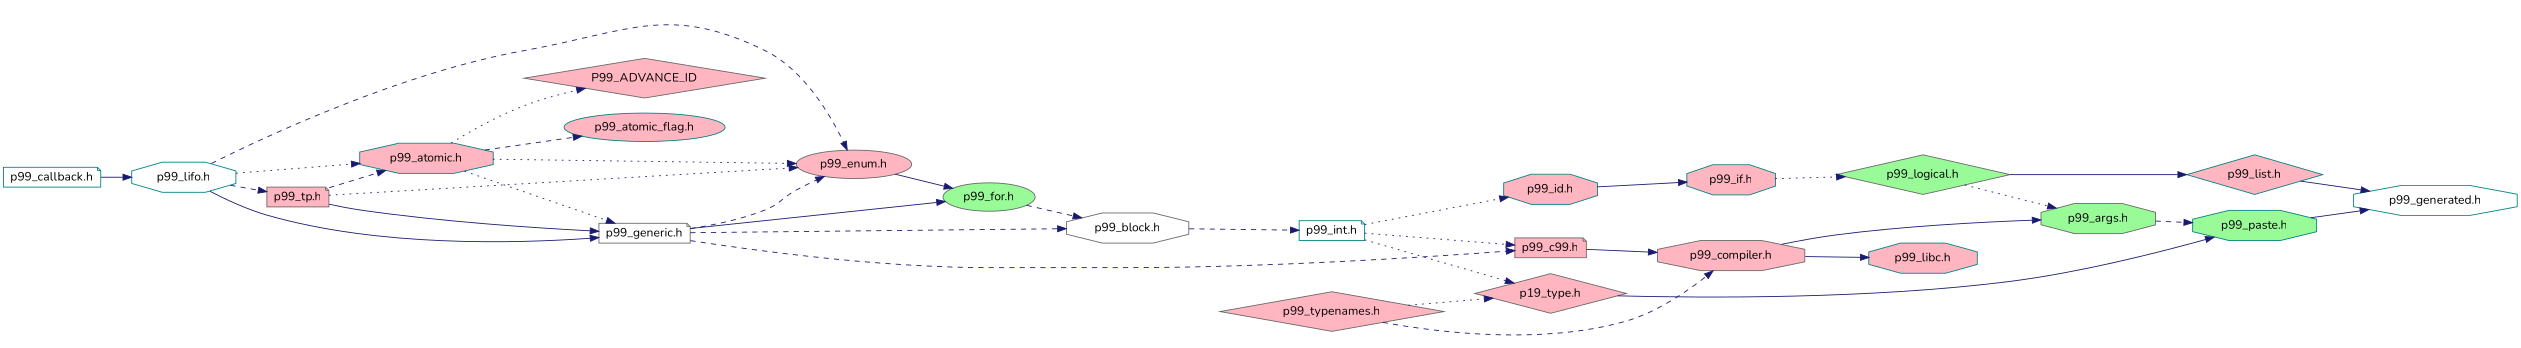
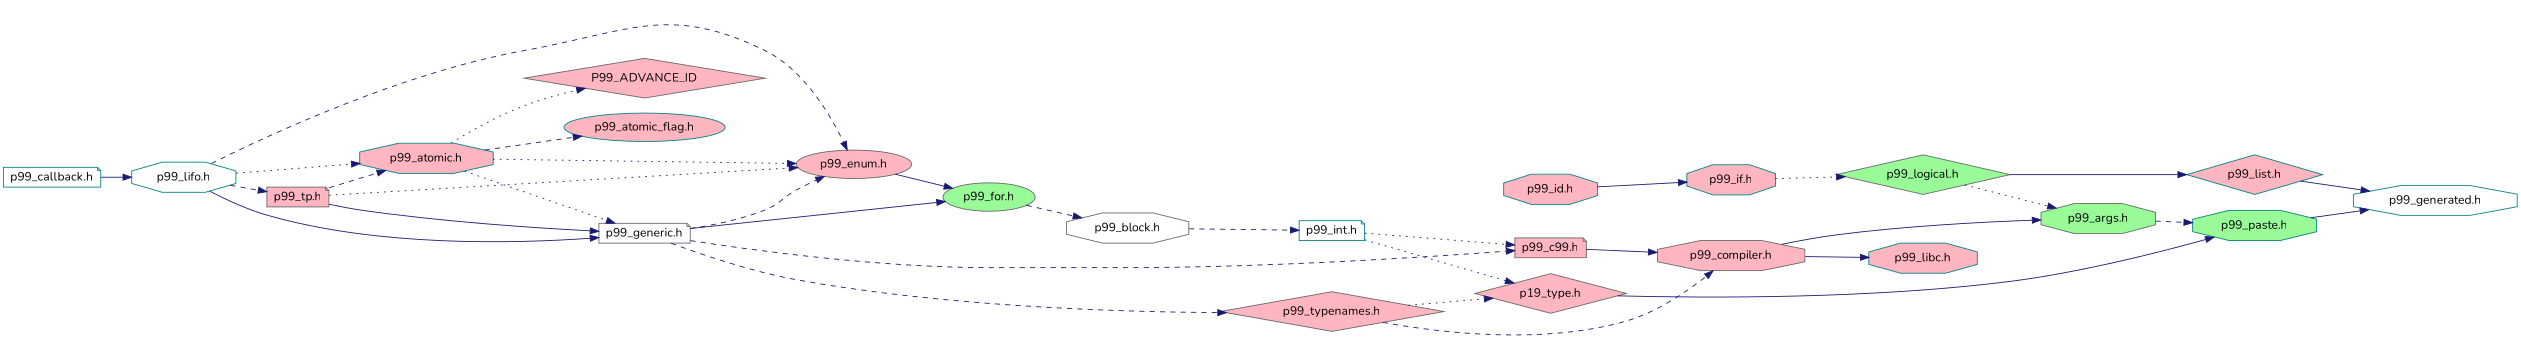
(1432, 212) -> none
(874, 231) -> (941, 299)
